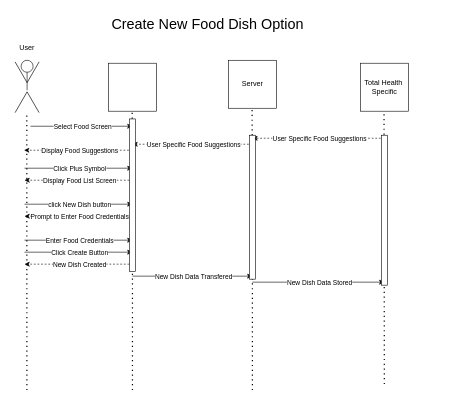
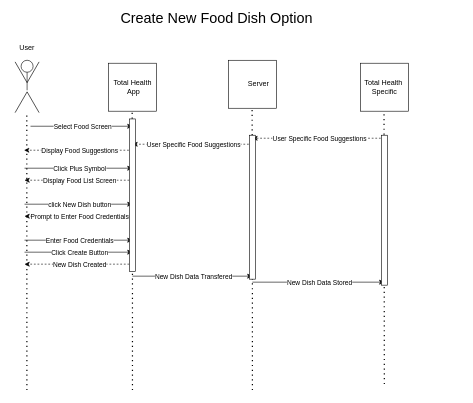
(207, 24) -> (216, 18)
(252, 84) -> (258, 84)
none -> (132, 87)
